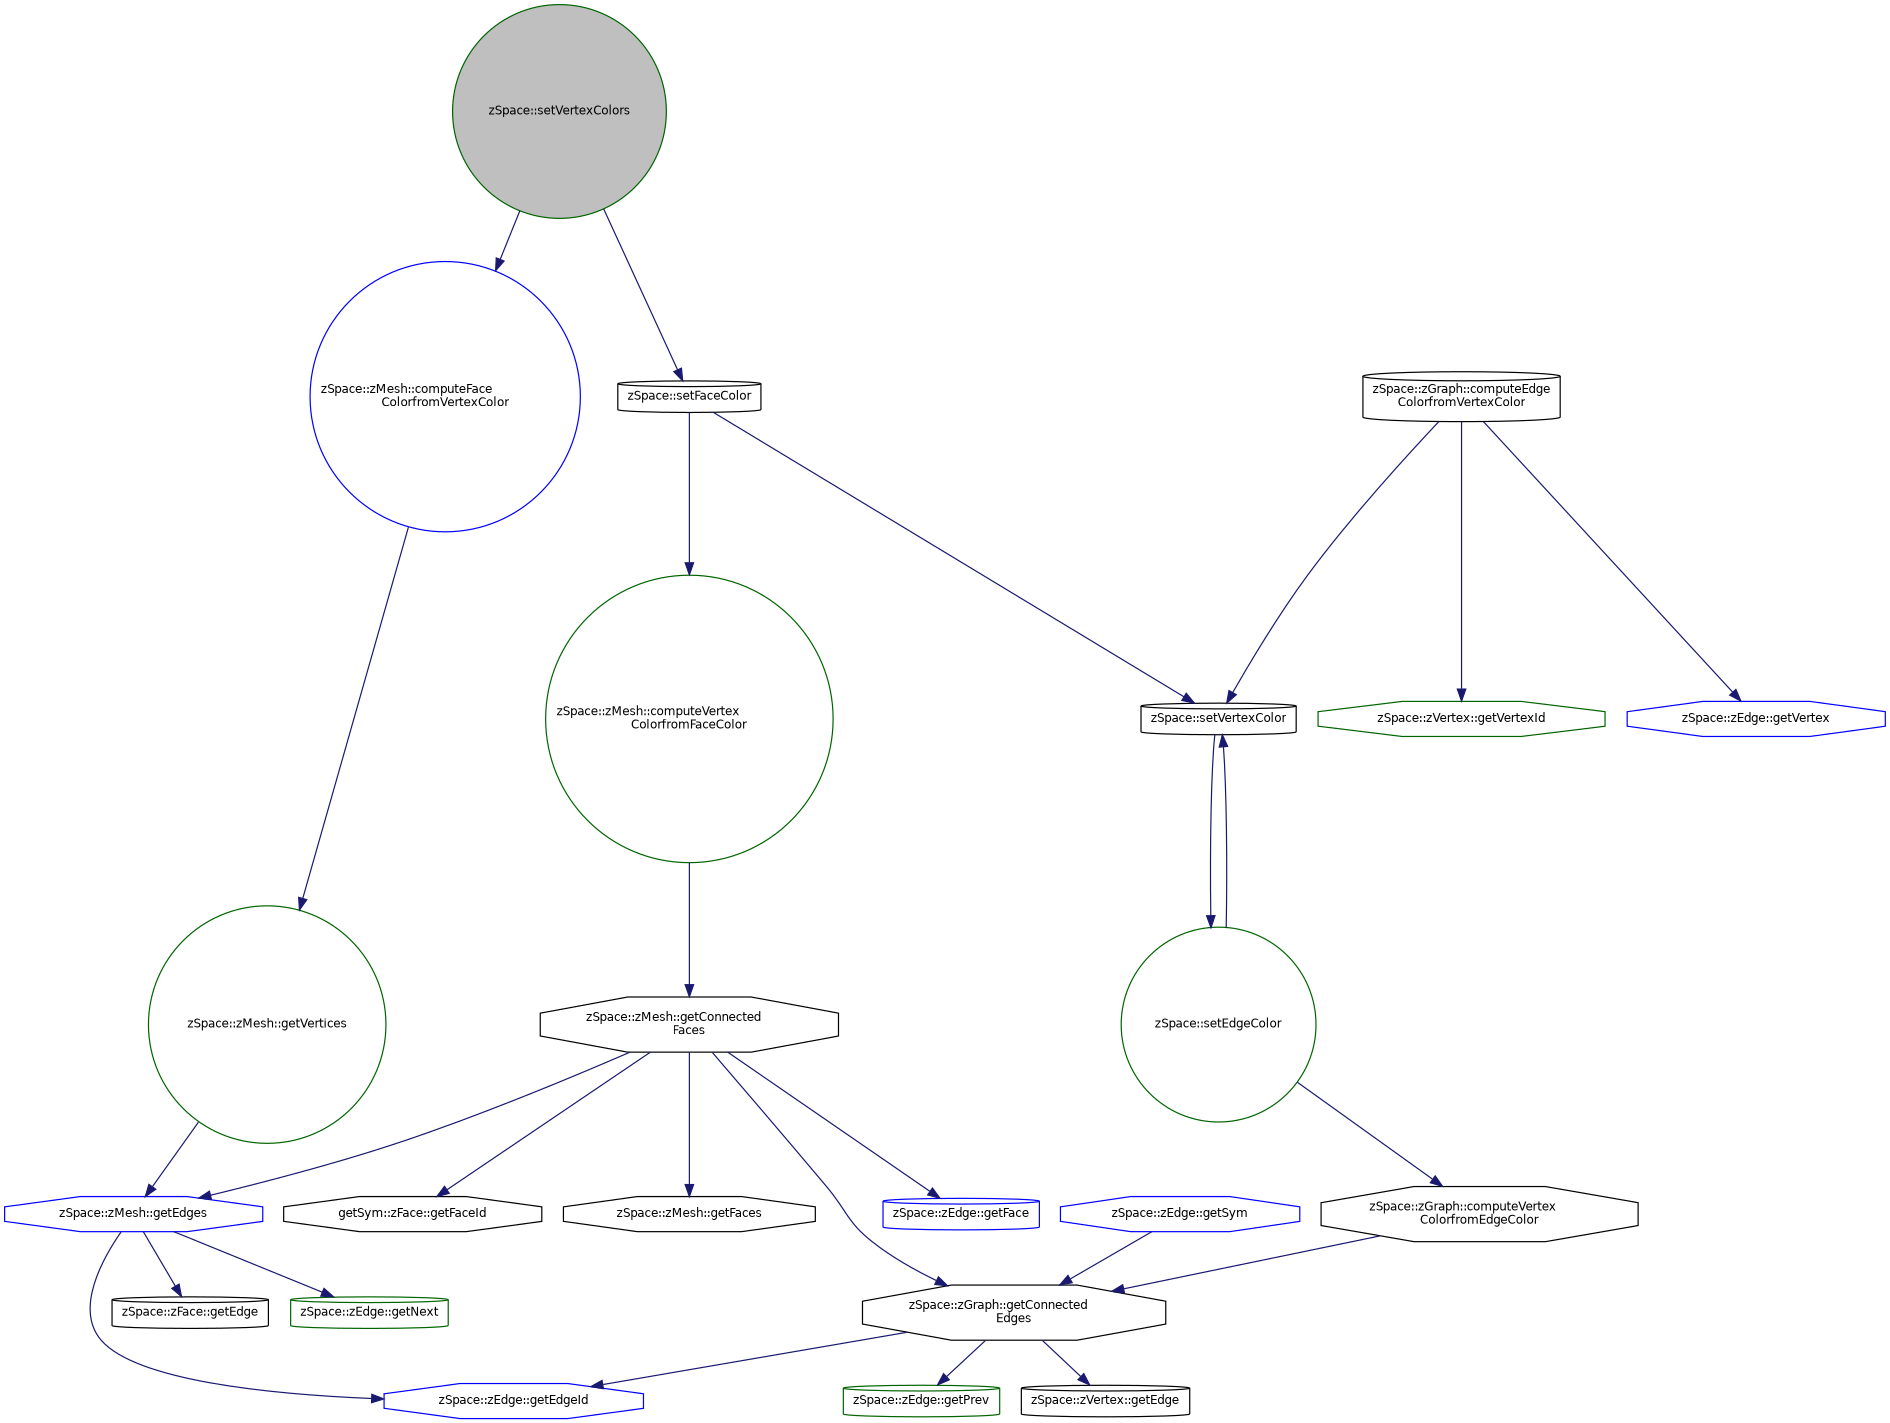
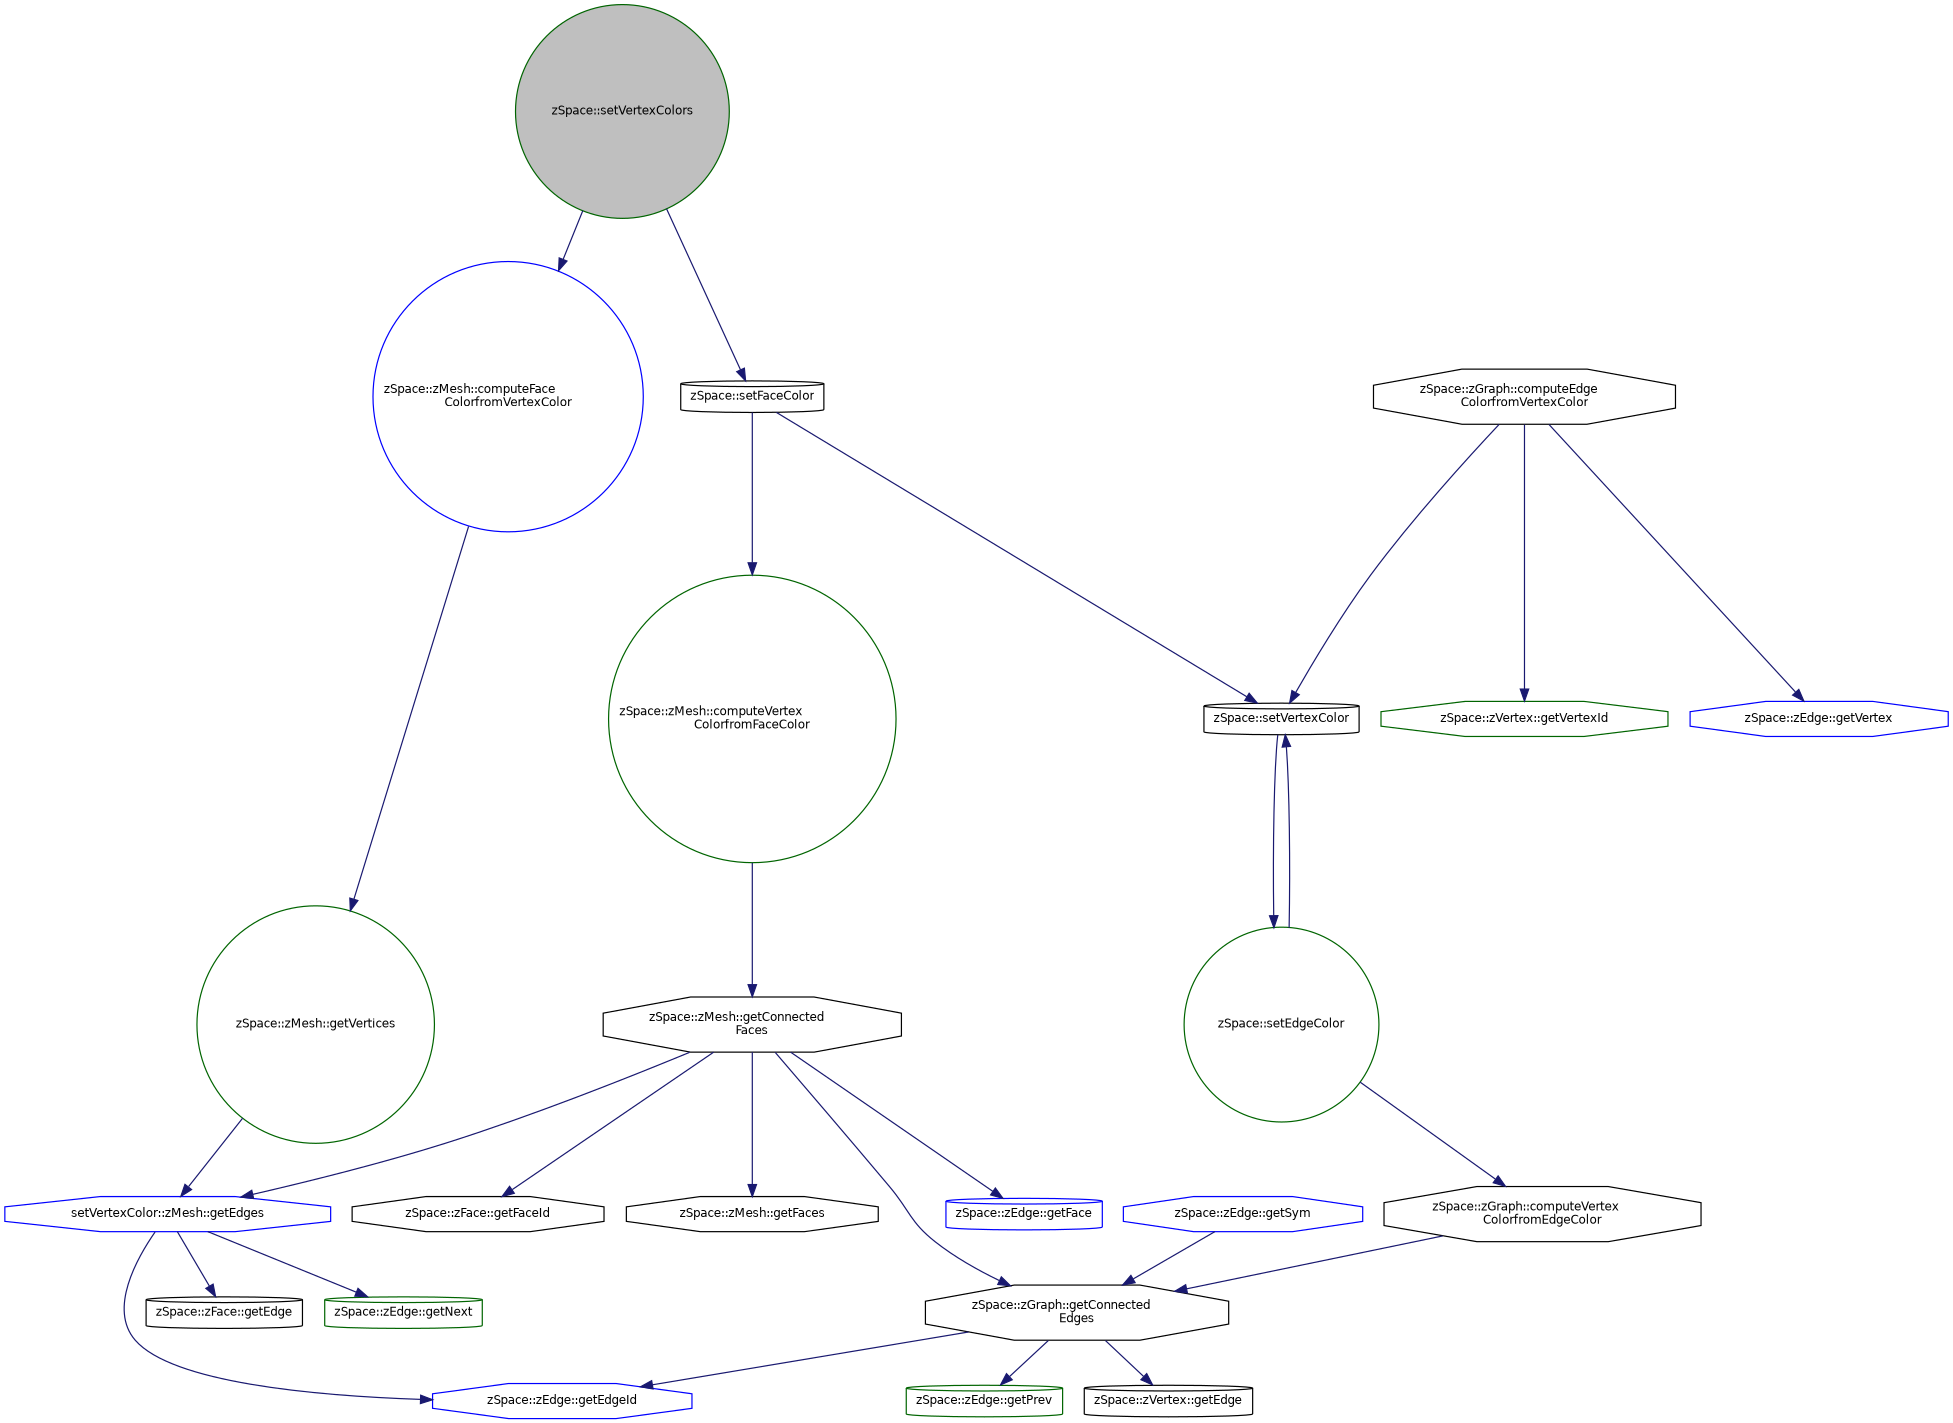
(1462, 397) -> (1525, 397)
(134, 1214) -> (168, 1214)
(413, 1214) -> (478, 1214)
